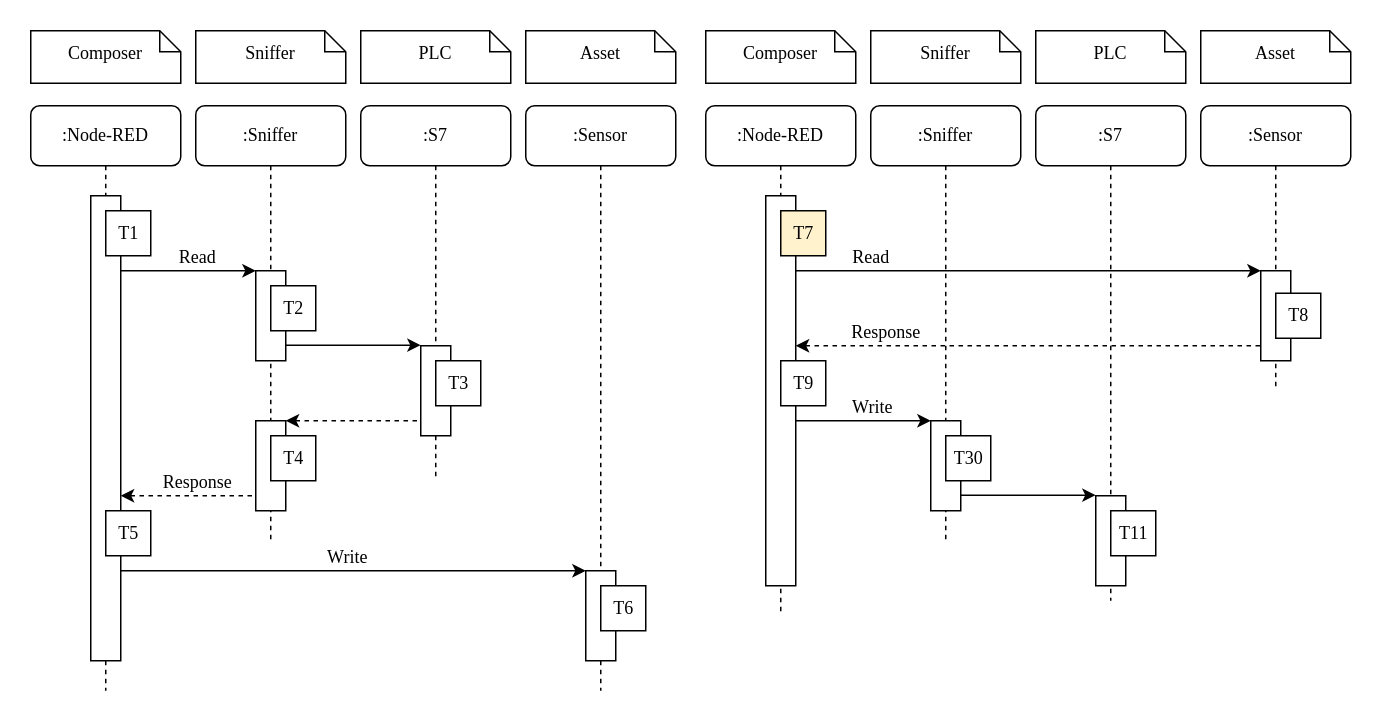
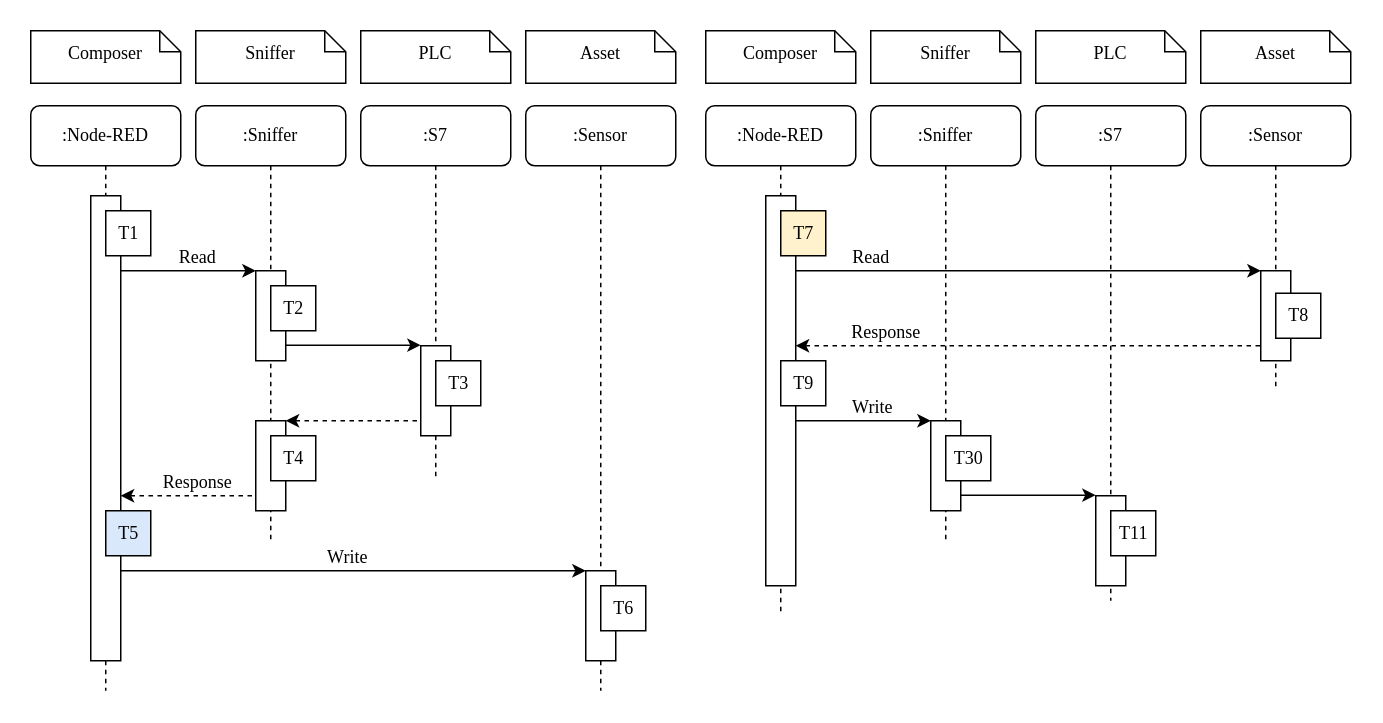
(128, 533) -> (128, 533)
